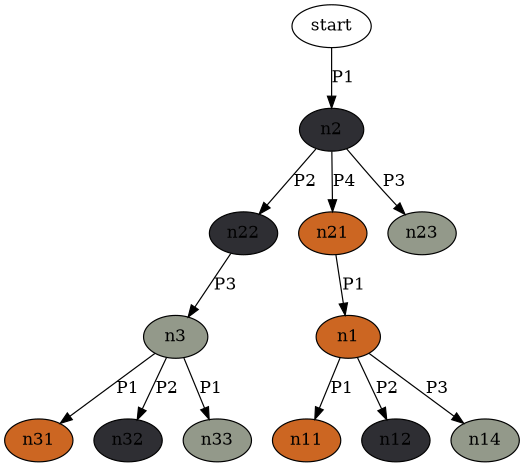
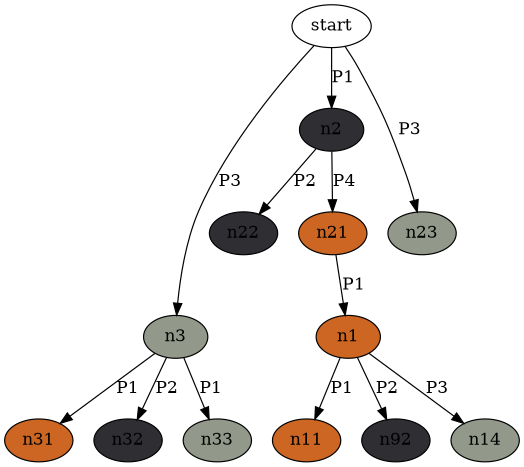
(371, 178) -> (385, 121)
(213, 280) -> (224, 163)
(396, 440) -> (396, 440)
